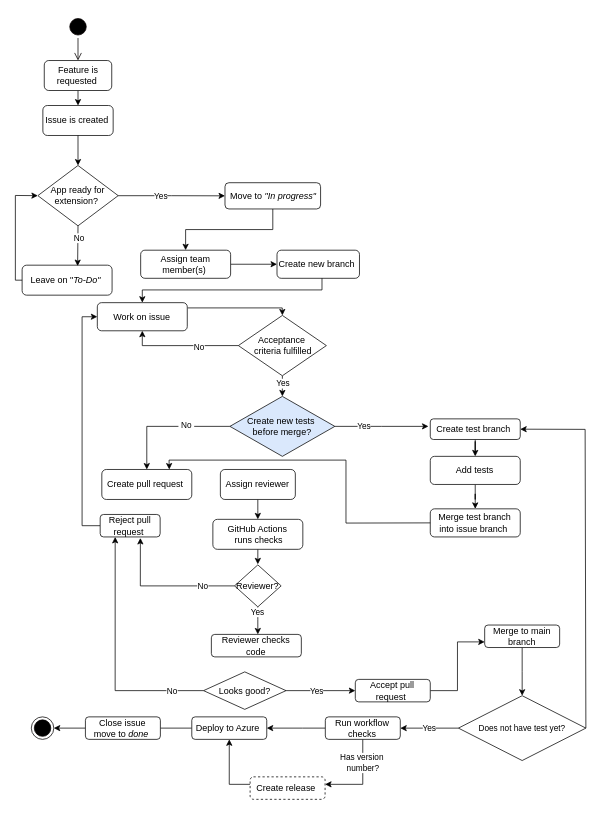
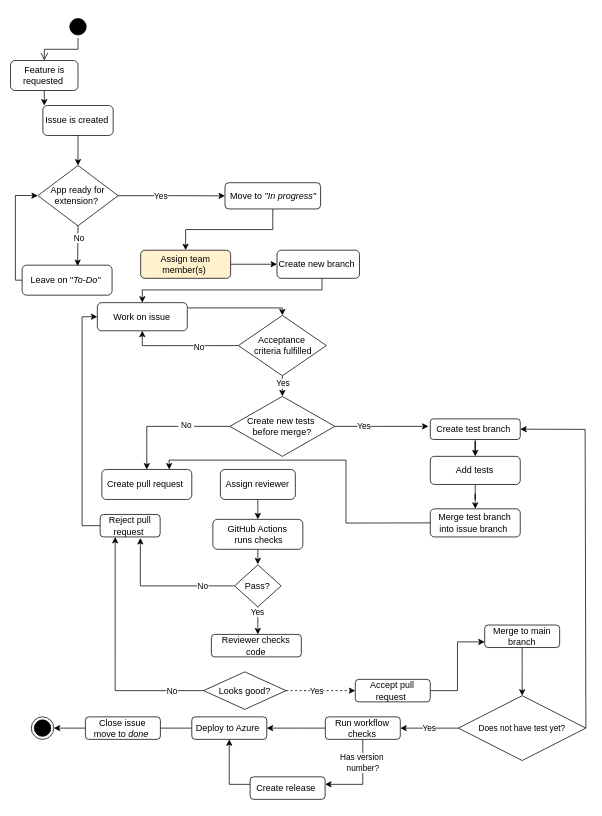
(78, 75) -> (44, 75)
(186, 264) -> (186, 264)
(282, 426) -> (282, 426)
(258, 586) -> (258, 586)
(336, 691) -> (336, 691)
(288, 788) -> (288, 788)
